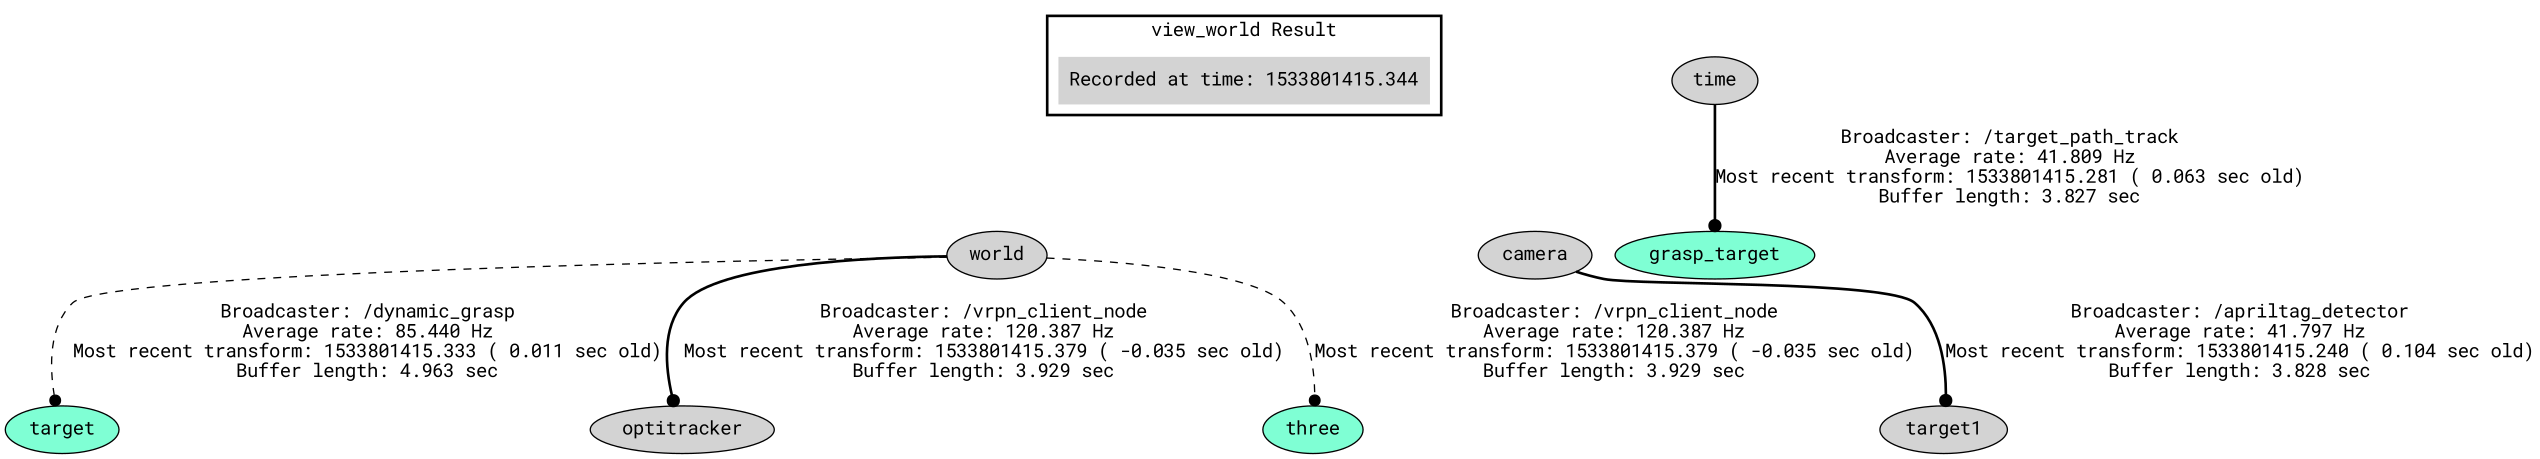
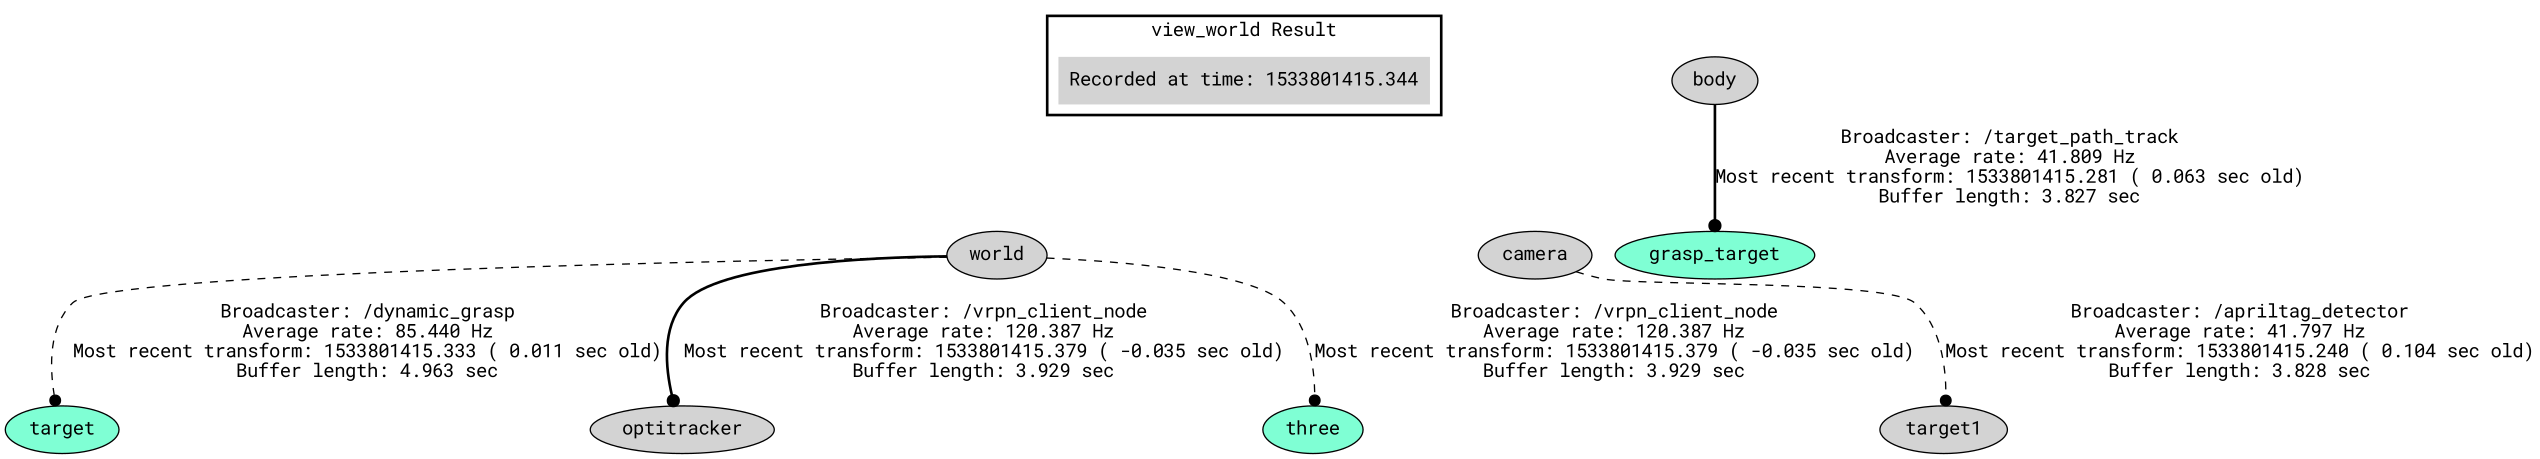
(1715, 81) -> (1715, 81)
(1796, 286) -> (1796, 286)
